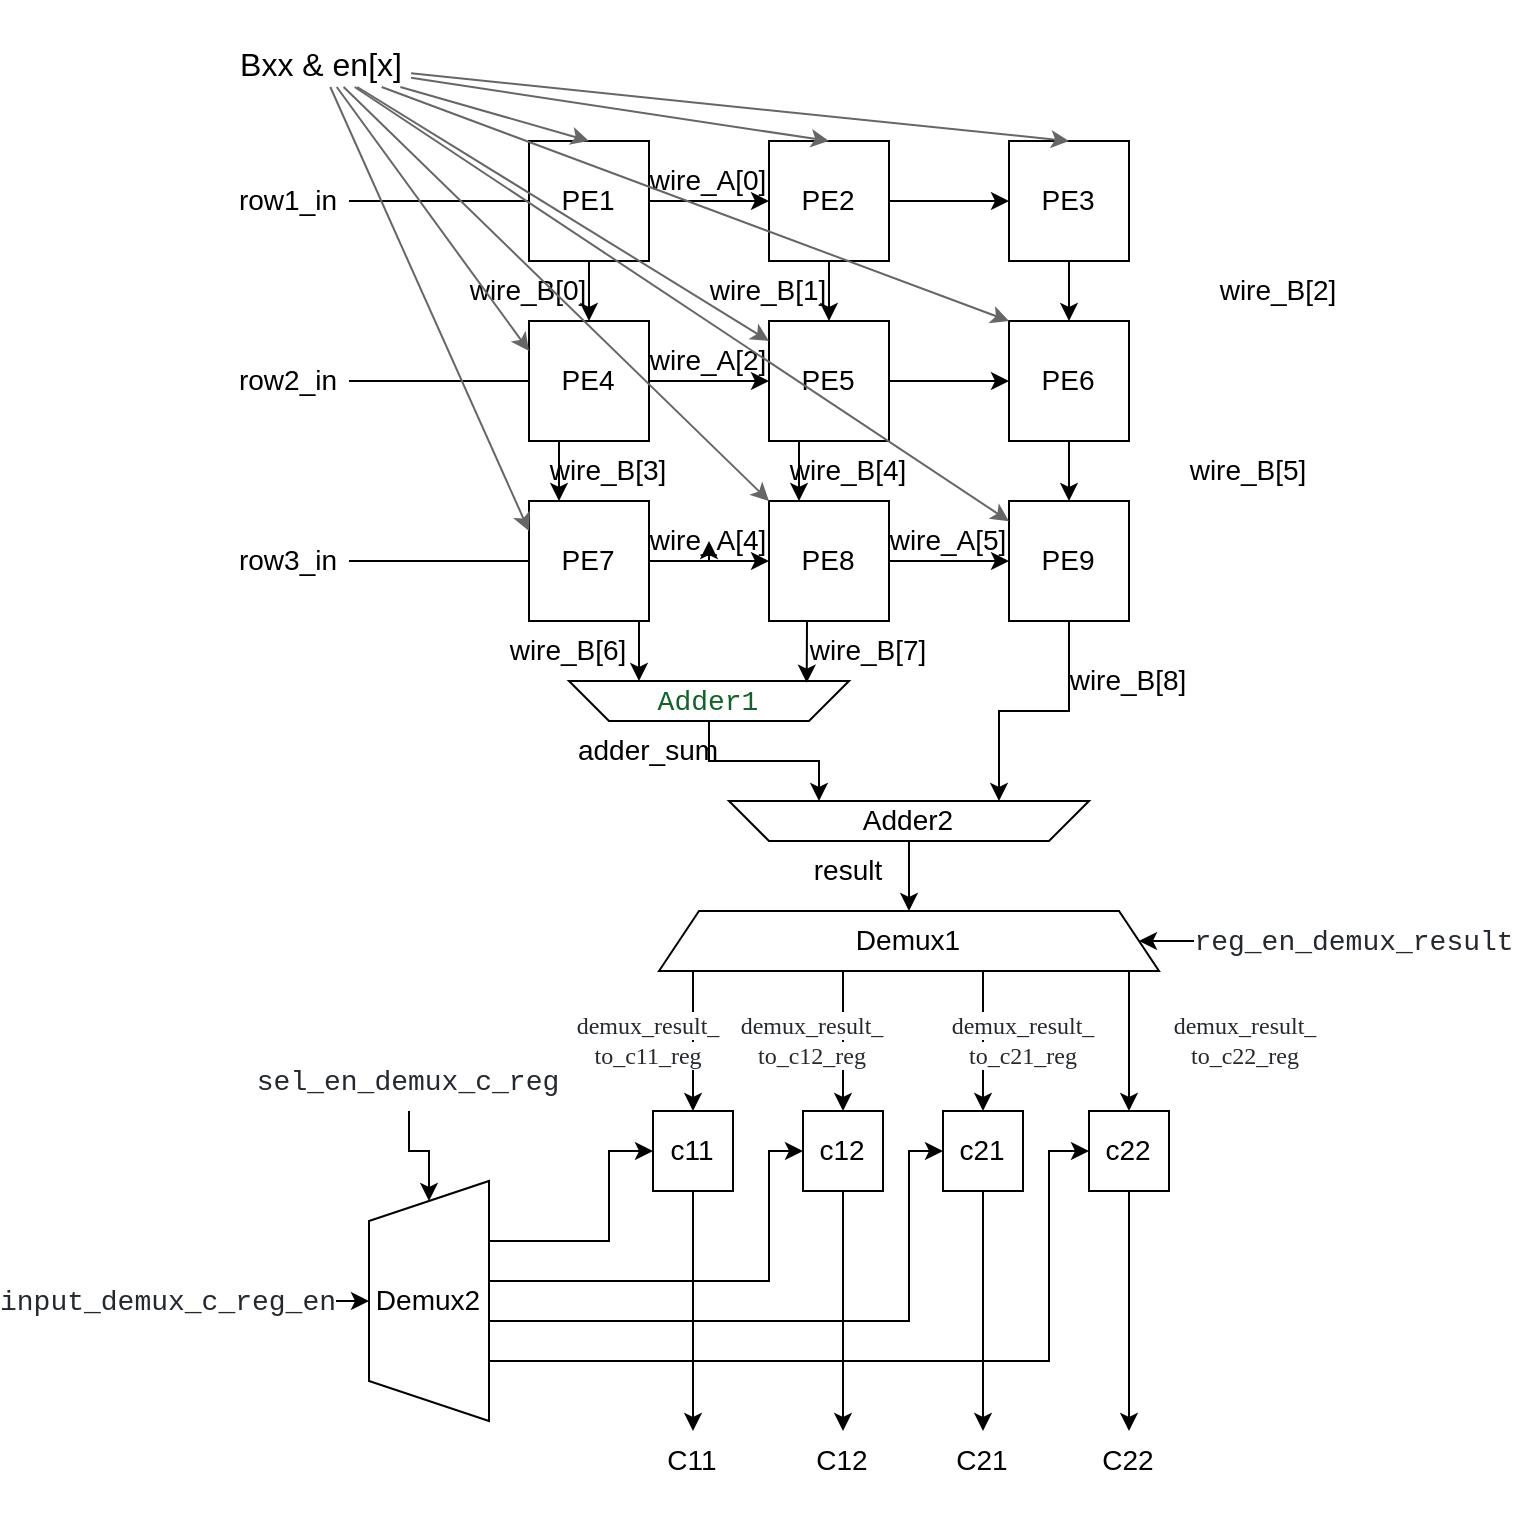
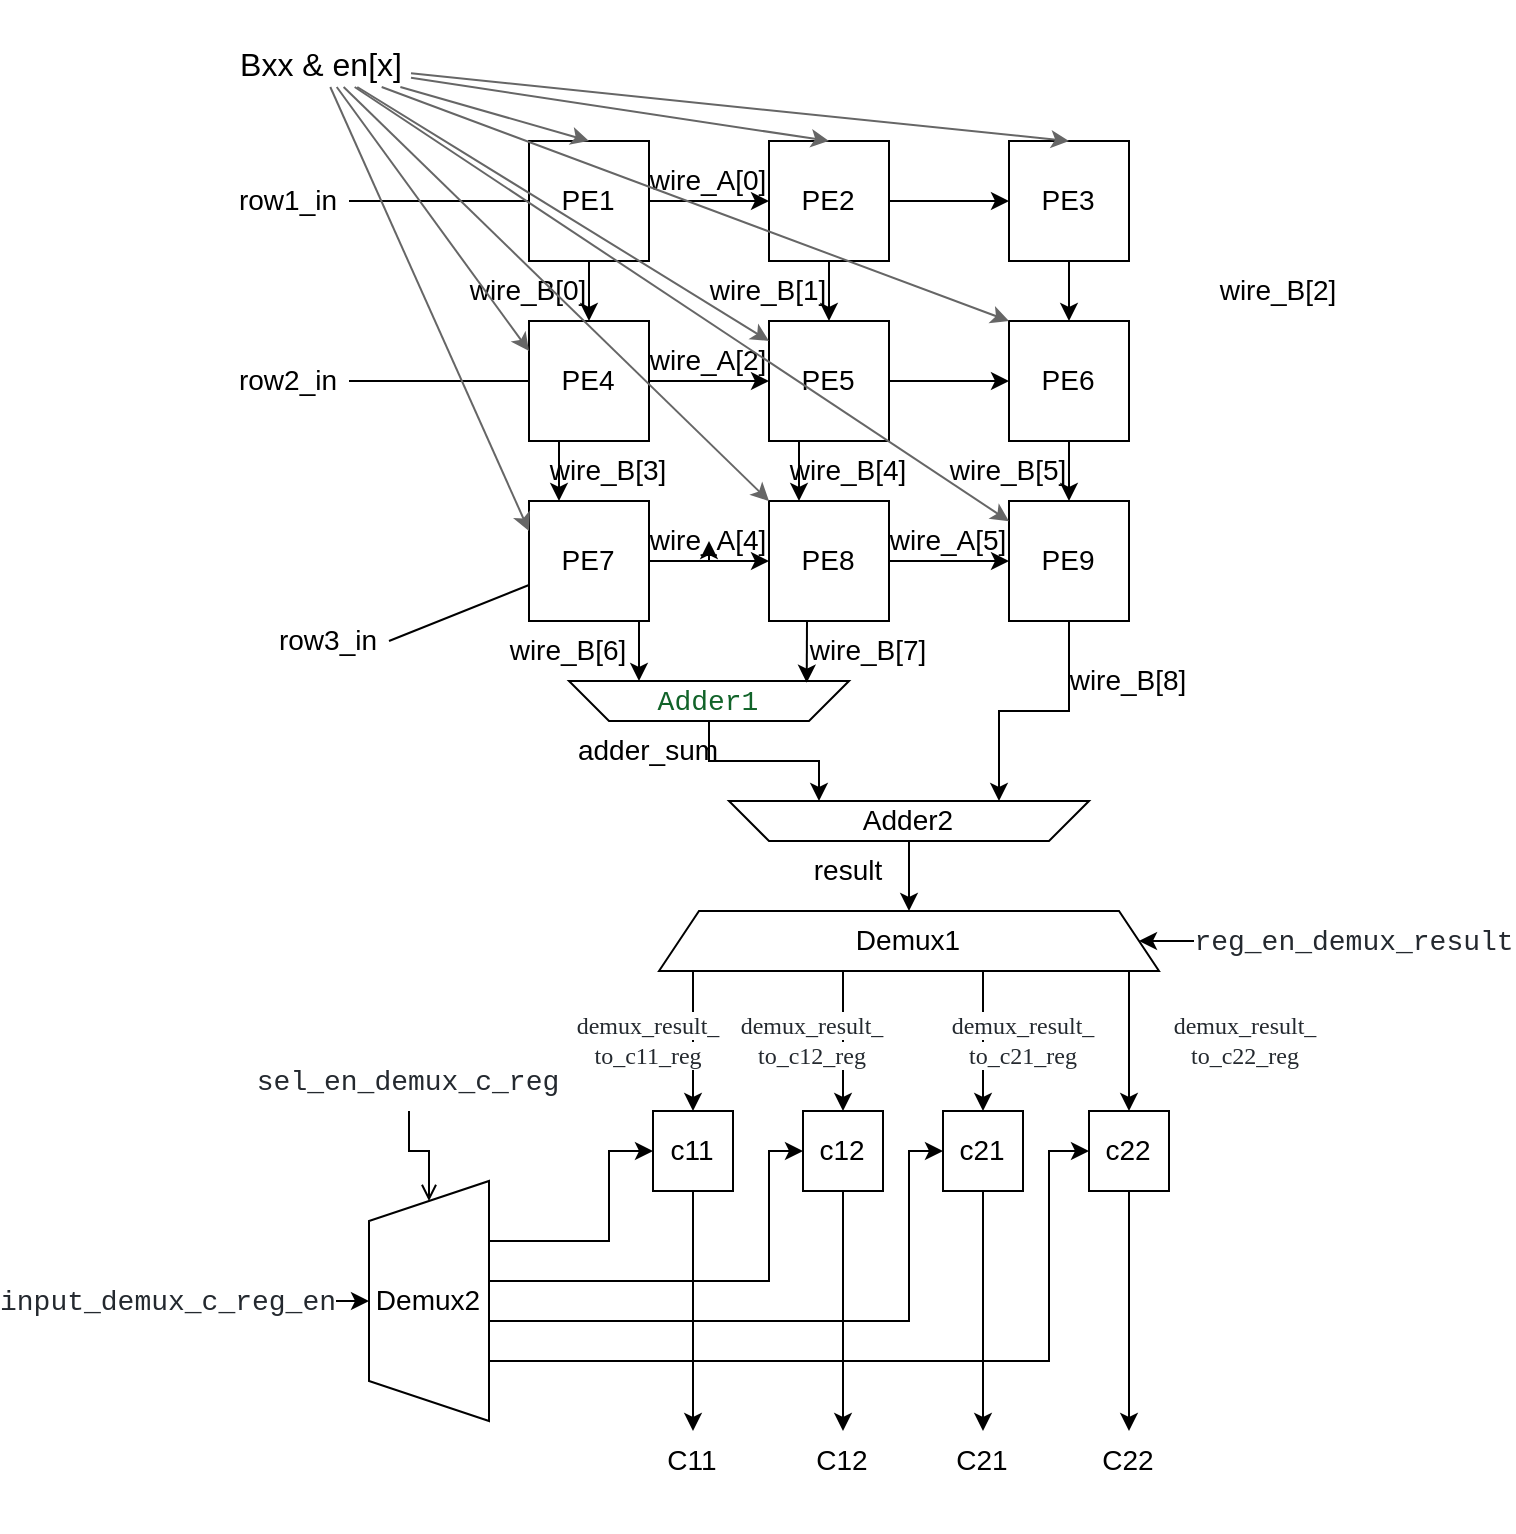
(1249, 471) -> (1009, 471)
(289, 561) -> (329, 641)
(429, 1186) -> (429, 1189)
